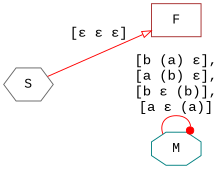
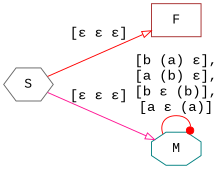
none -> (97, 114)
